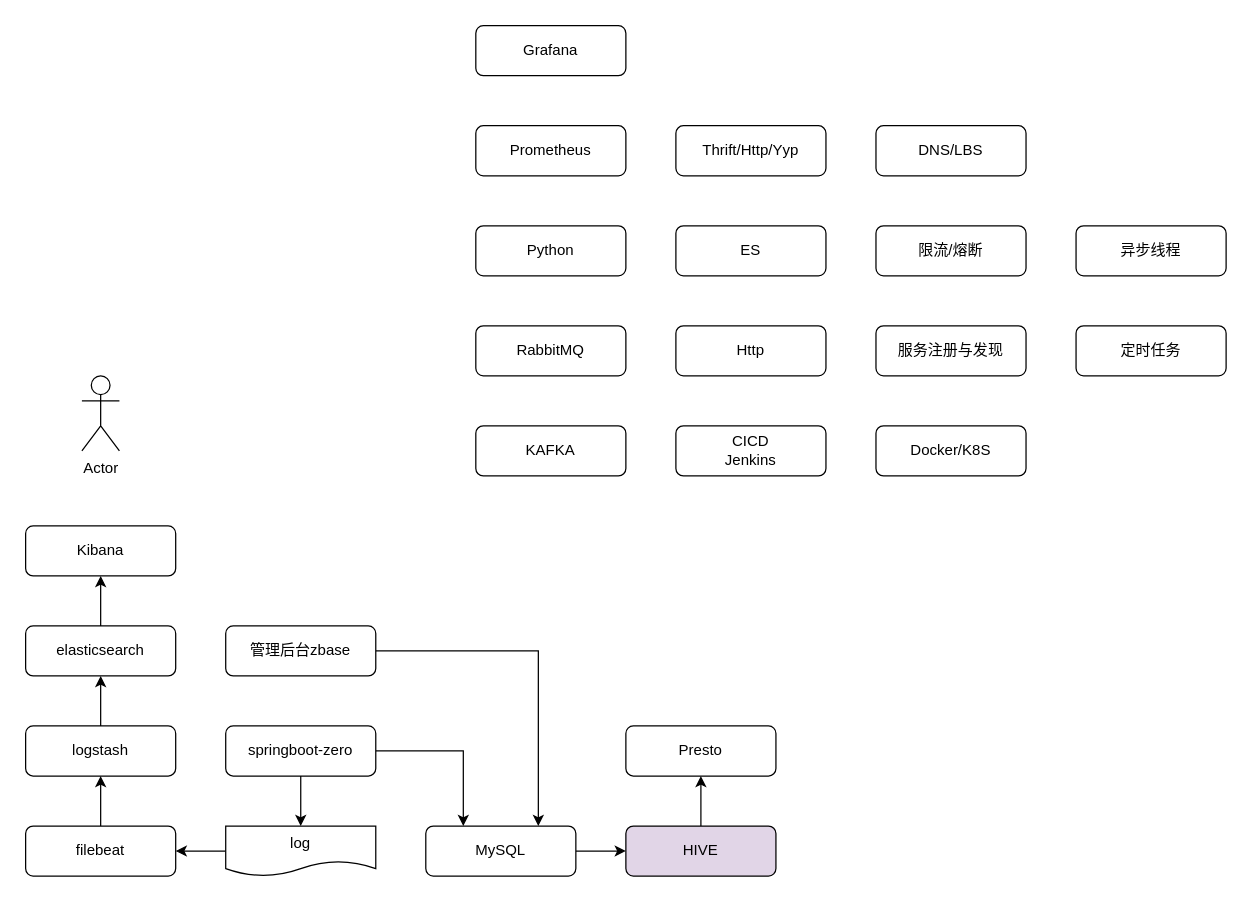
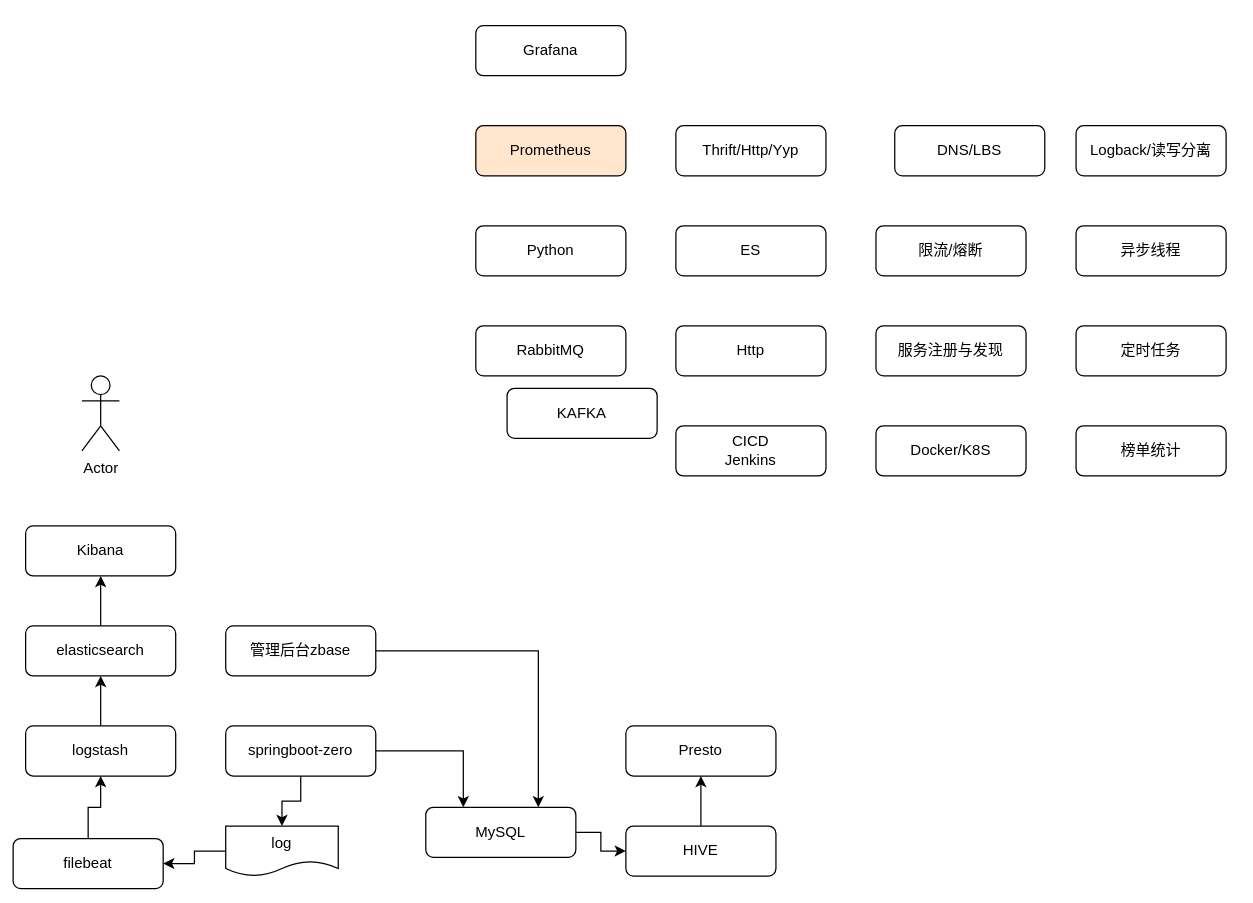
(551, 151) -> (551, 151)
(951, 151) -> (969, 151)
none -> (1151, 151)
(551, 451) -> (582, 413)
none -> (1151, 451)
(101, 851) -> (88, 863)
(301, 851) -> (282, 851)
(501, 851) -> (501, 832)
(701, 851) -> (701, 851)
